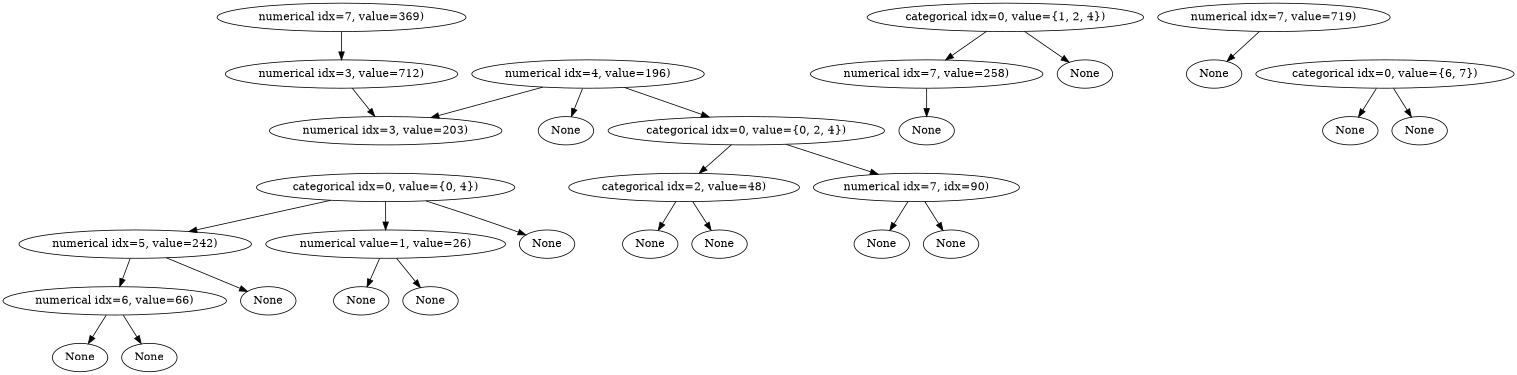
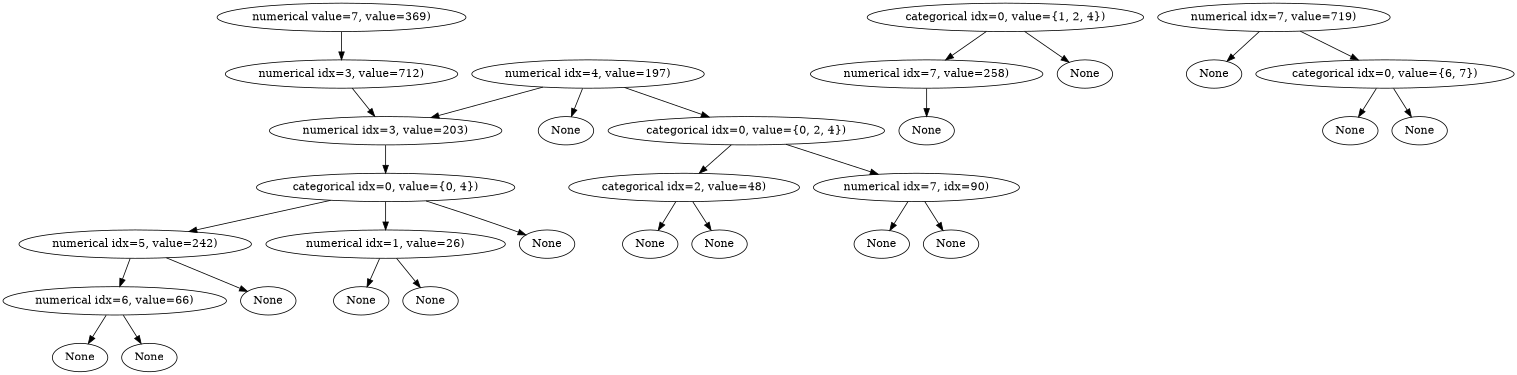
(342, 17) -> (342, 17)
none -> (1326, 44)
(588, 74) -> (588, 74)
none -> (386, 155)
(386, 244) -> (386, 244)
